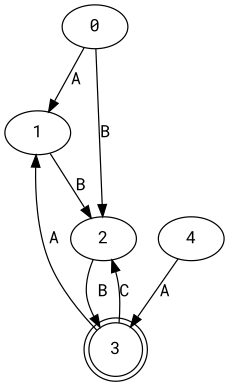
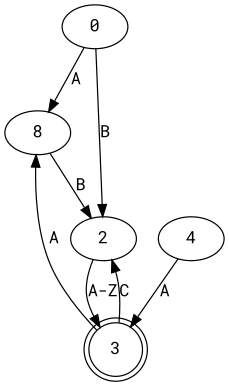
(38, 133) -> (38, 133)
(103, 292) -> (103, 292)
